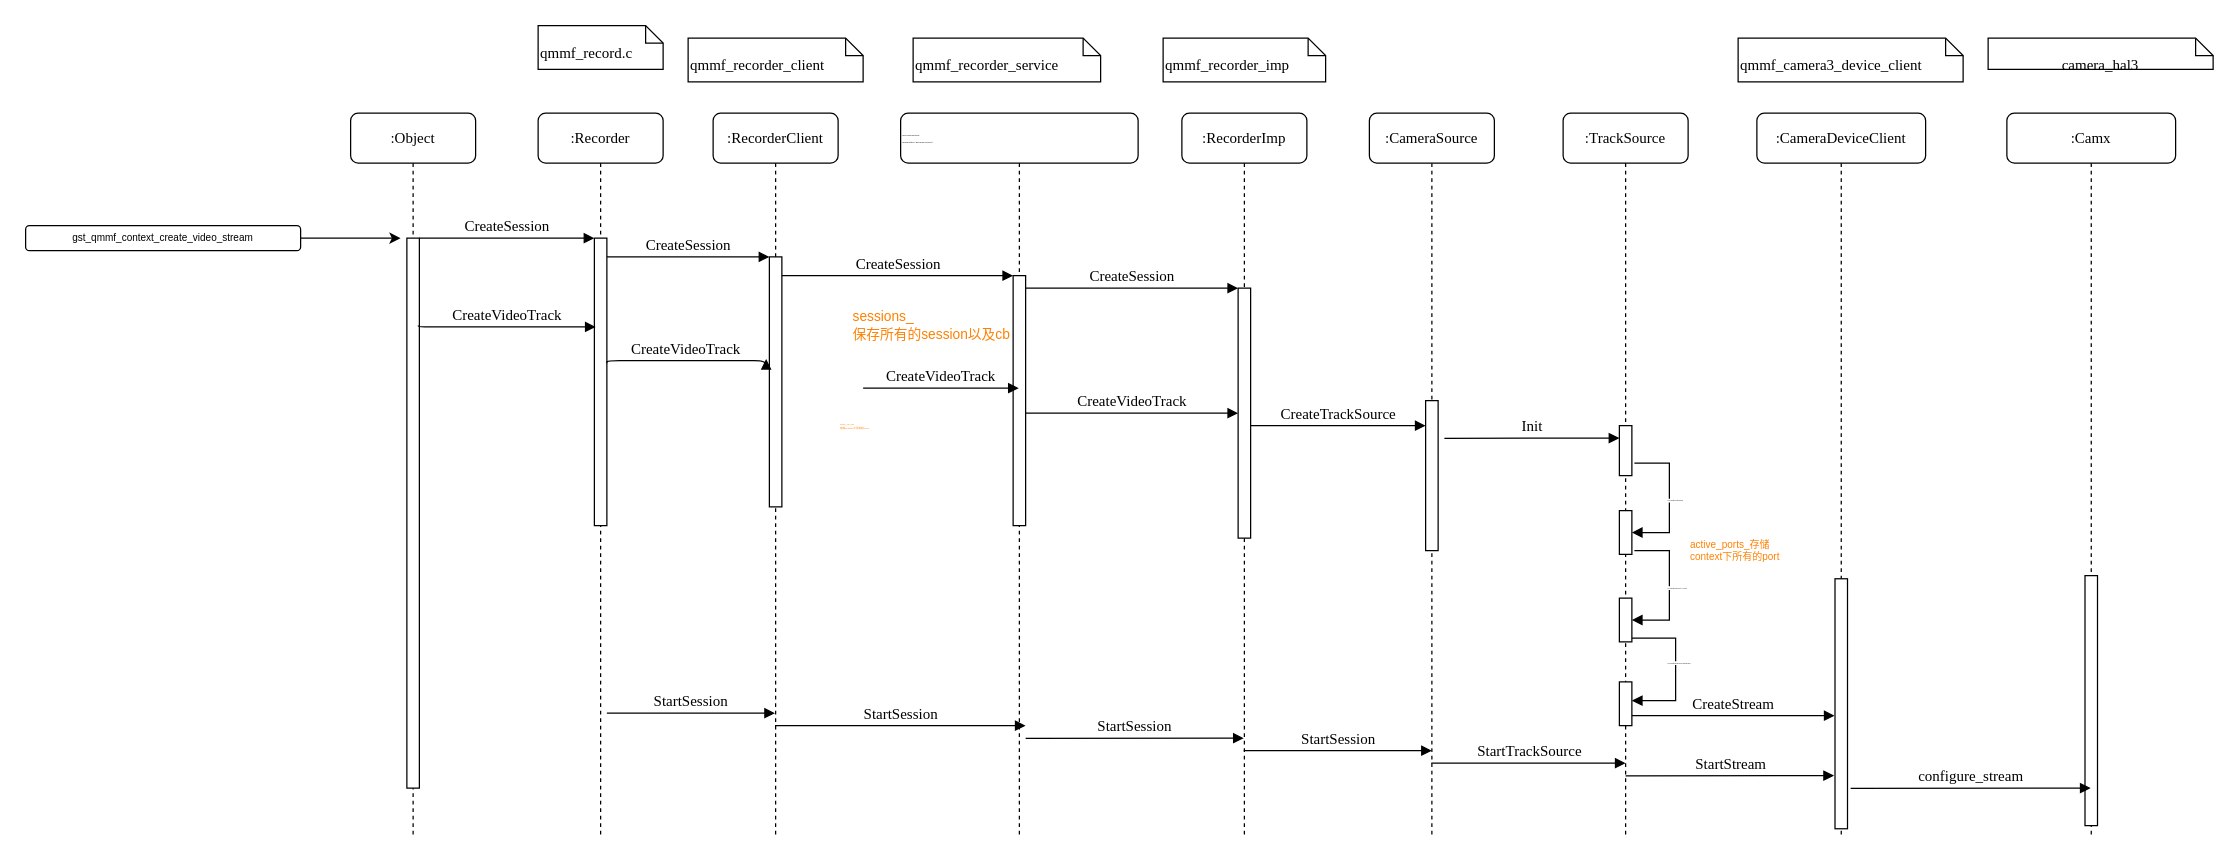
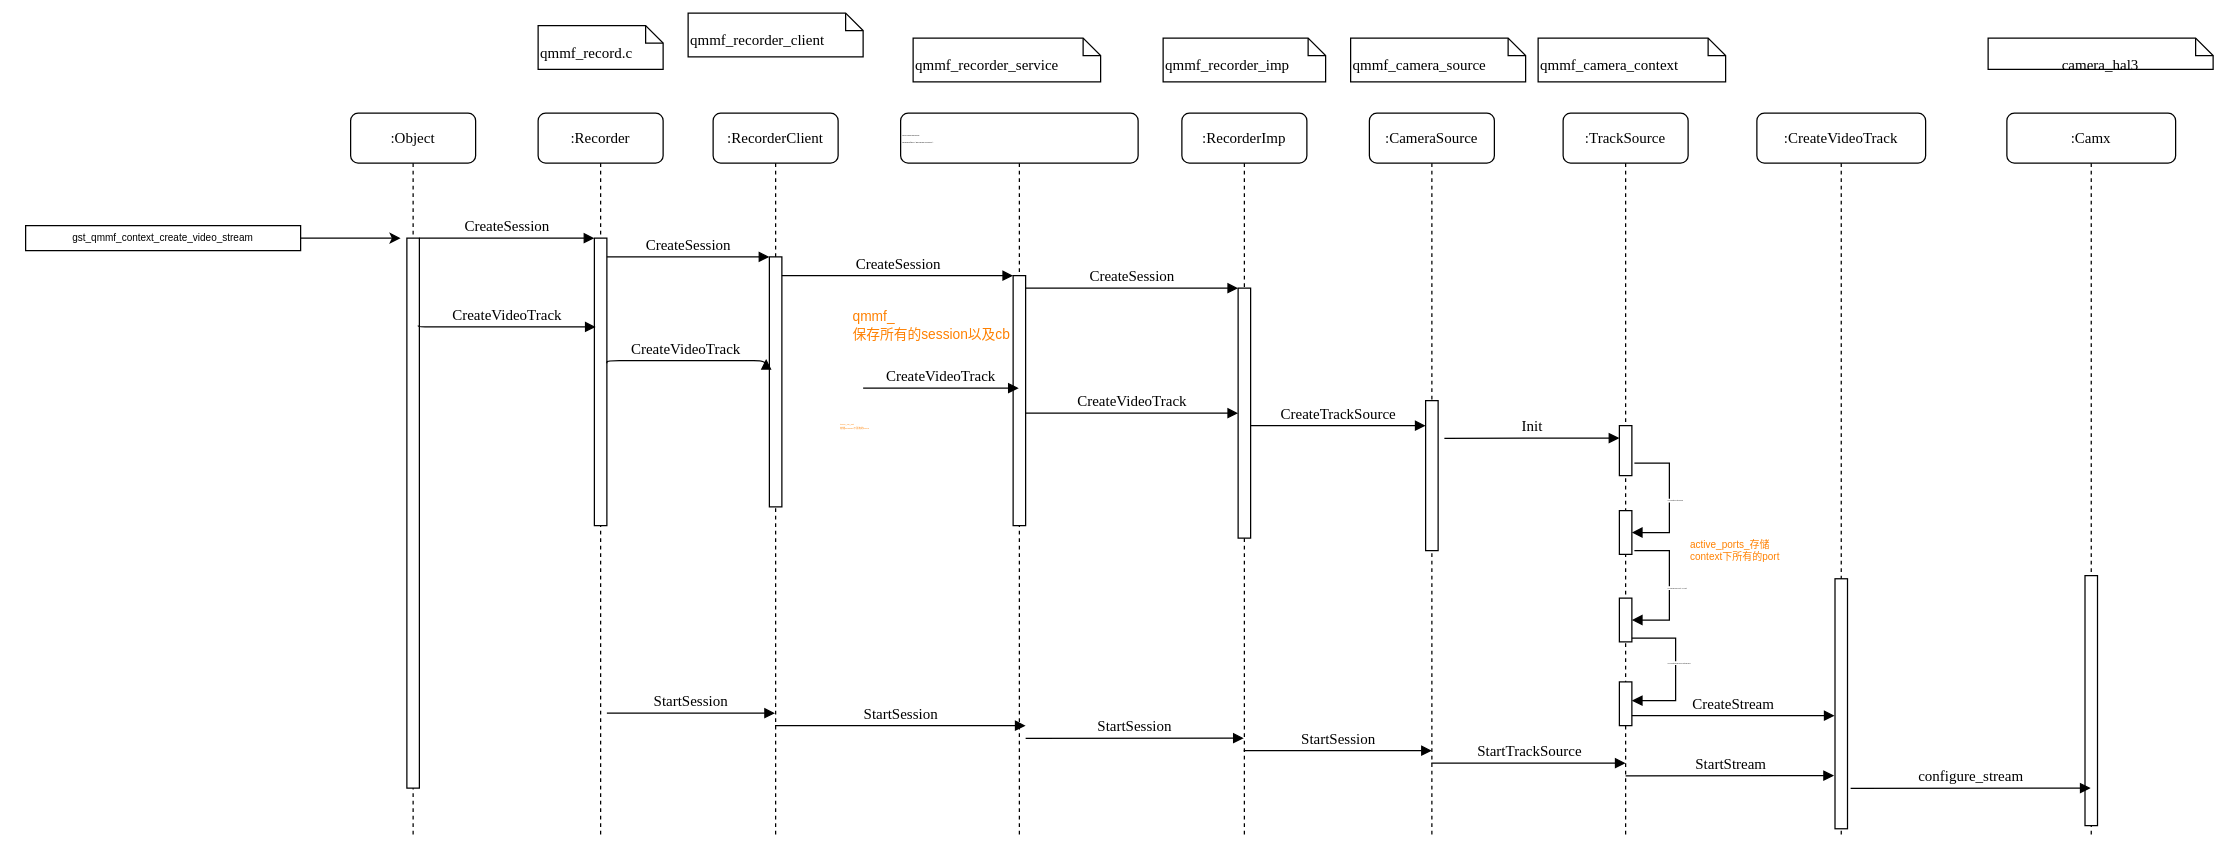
(776, 60) -> (776, 35)
none -> (1438, 60)
none -> (1632, 60)
(1851, 60) -> none
(1841, 138) -> (1841, 138)
(163, 238) -> (163, 238)
(897, 326) -> (897, 326)
